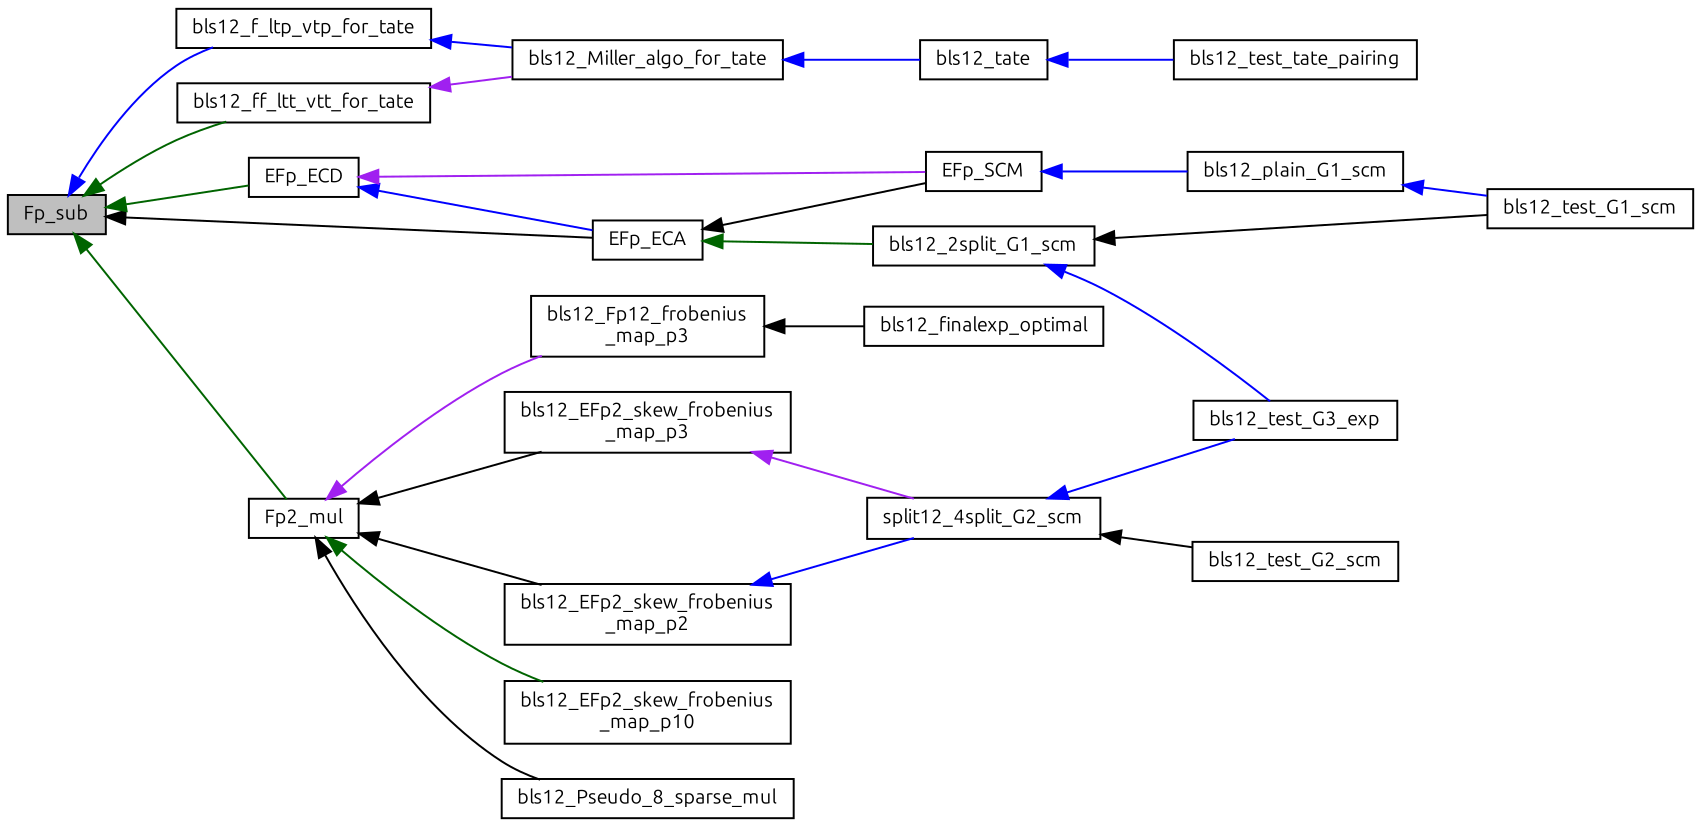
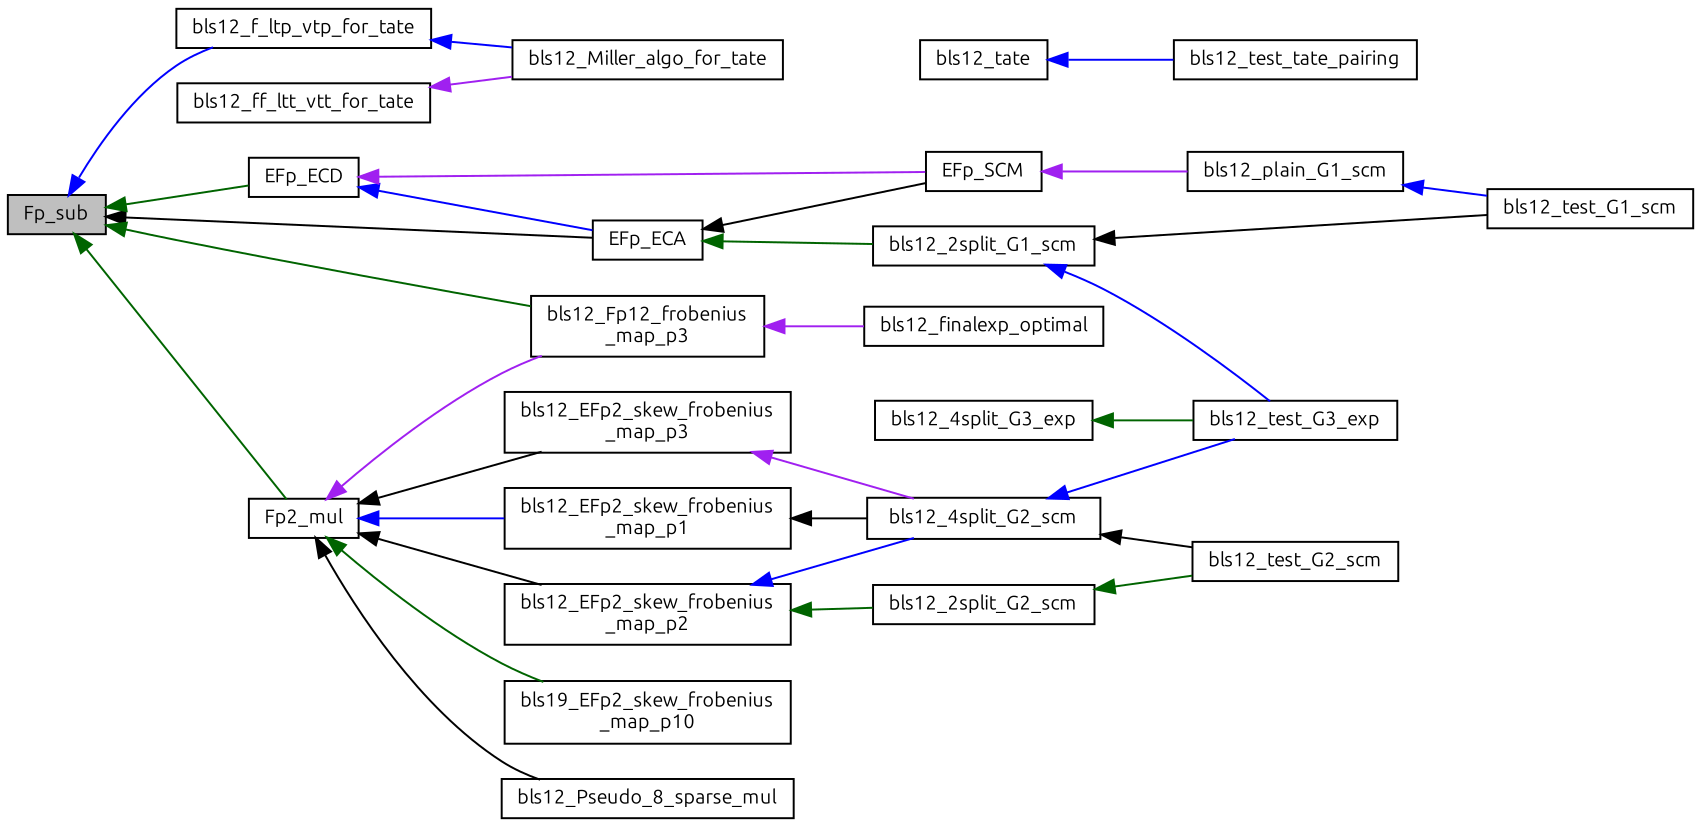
(862, 60) -> none
(161, 148) -> (328, 269)
(1125, 171) -> (1125, 171)
(824, 326) -> (824, 326)
none -> (984, 420)
none -> (648, 518)
(984, 518) -> (984, 518)
none -> (984, 605)
(648, 712) -> (648, 712)
